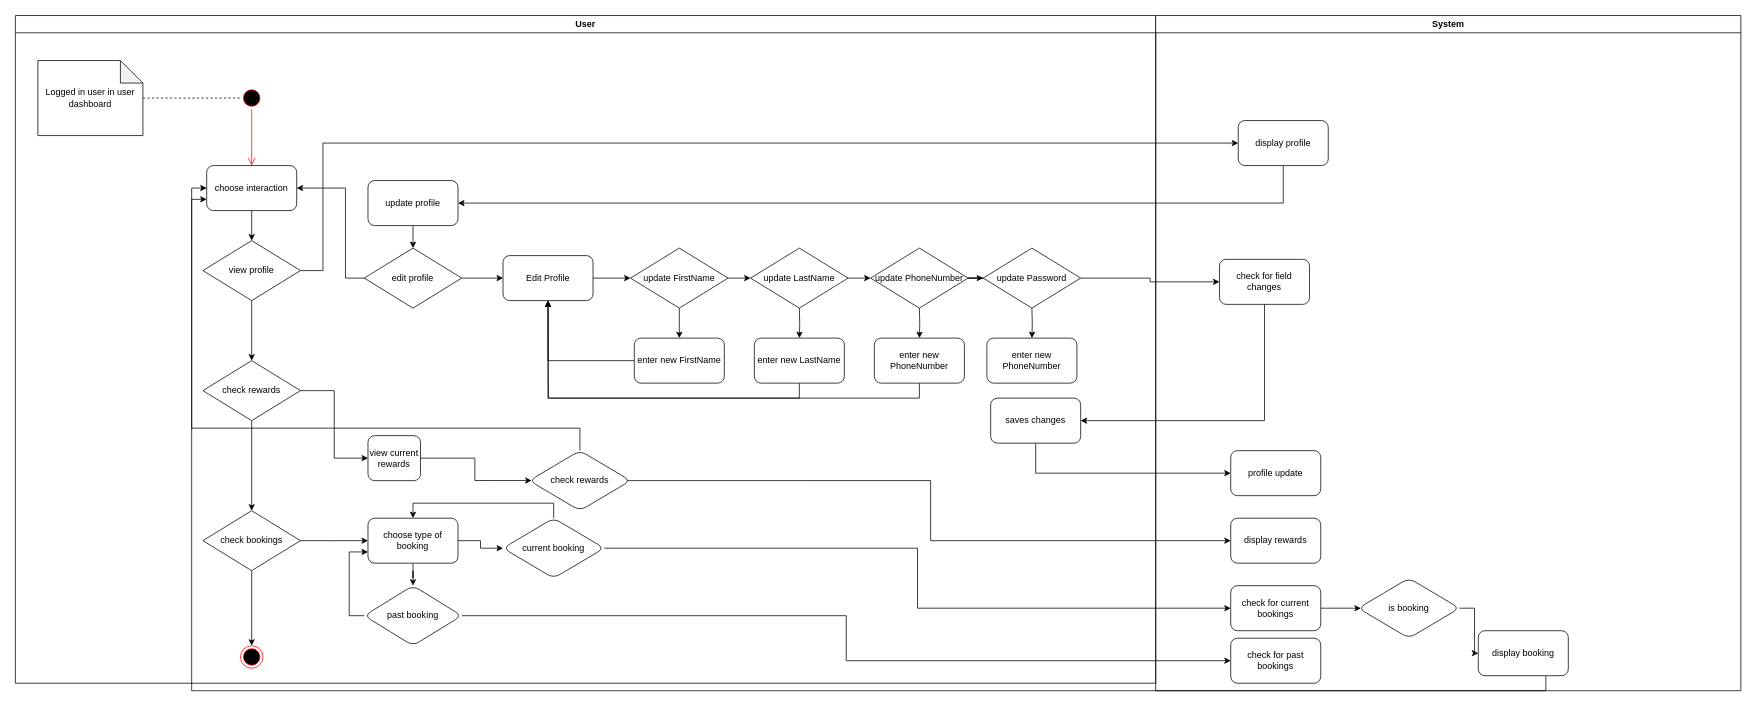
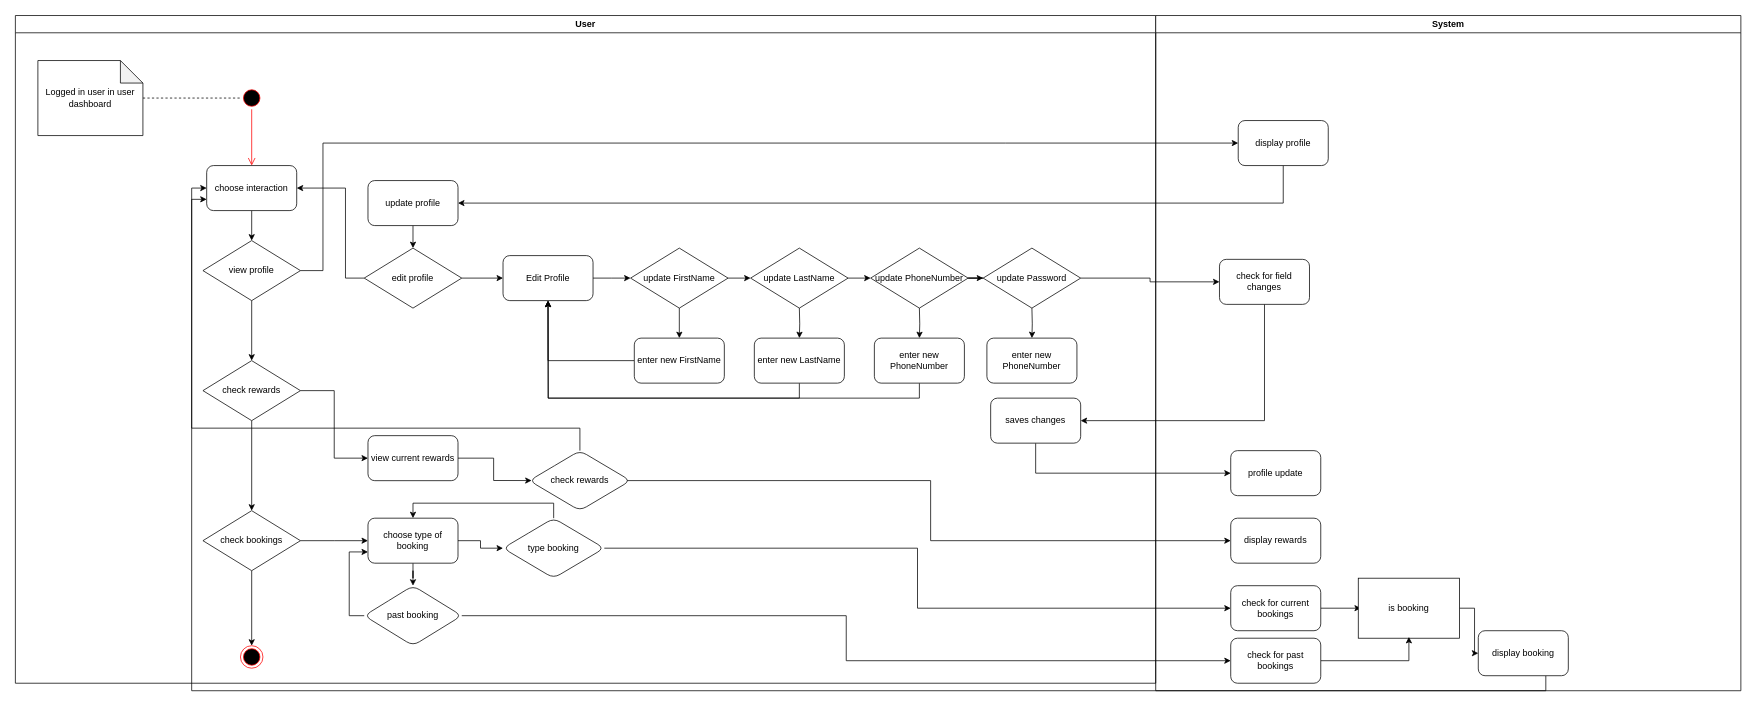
(394, 458) -> (413, 458)
(554, 548) -> (554, 548)
(1409, 608) -> (1409, 608)
none -> (1365, 660)
